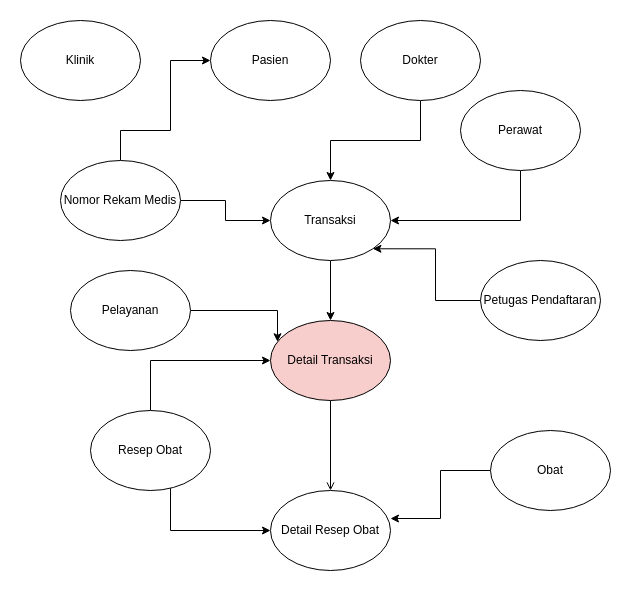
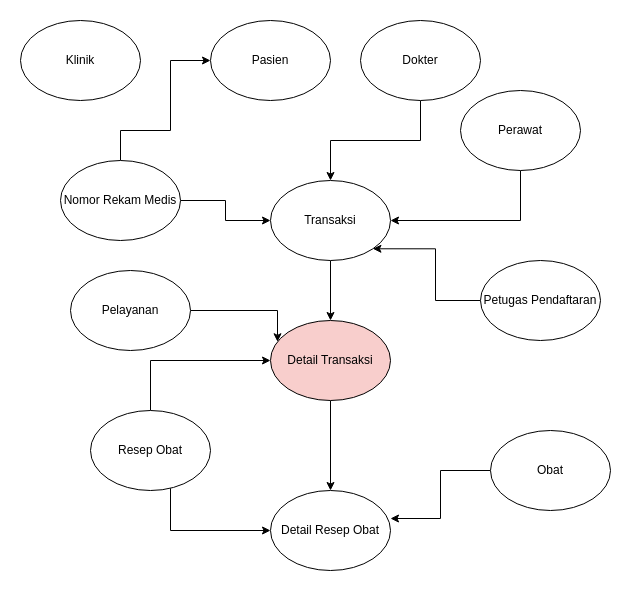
(331, 484) -> (331, 482)
